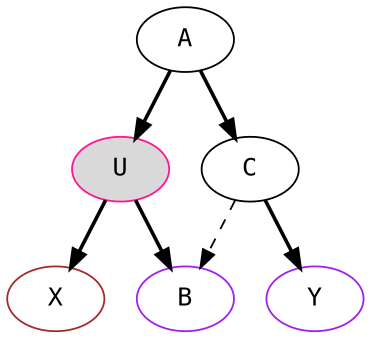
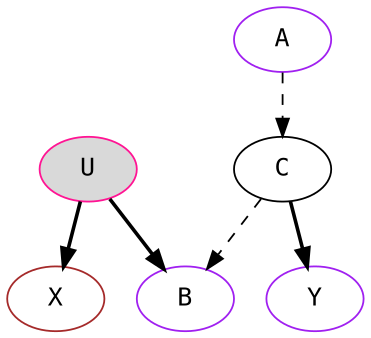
(185, 40) -> (283, 40)
(157, 96) -> none
(214, 96) -> (283, 96)
